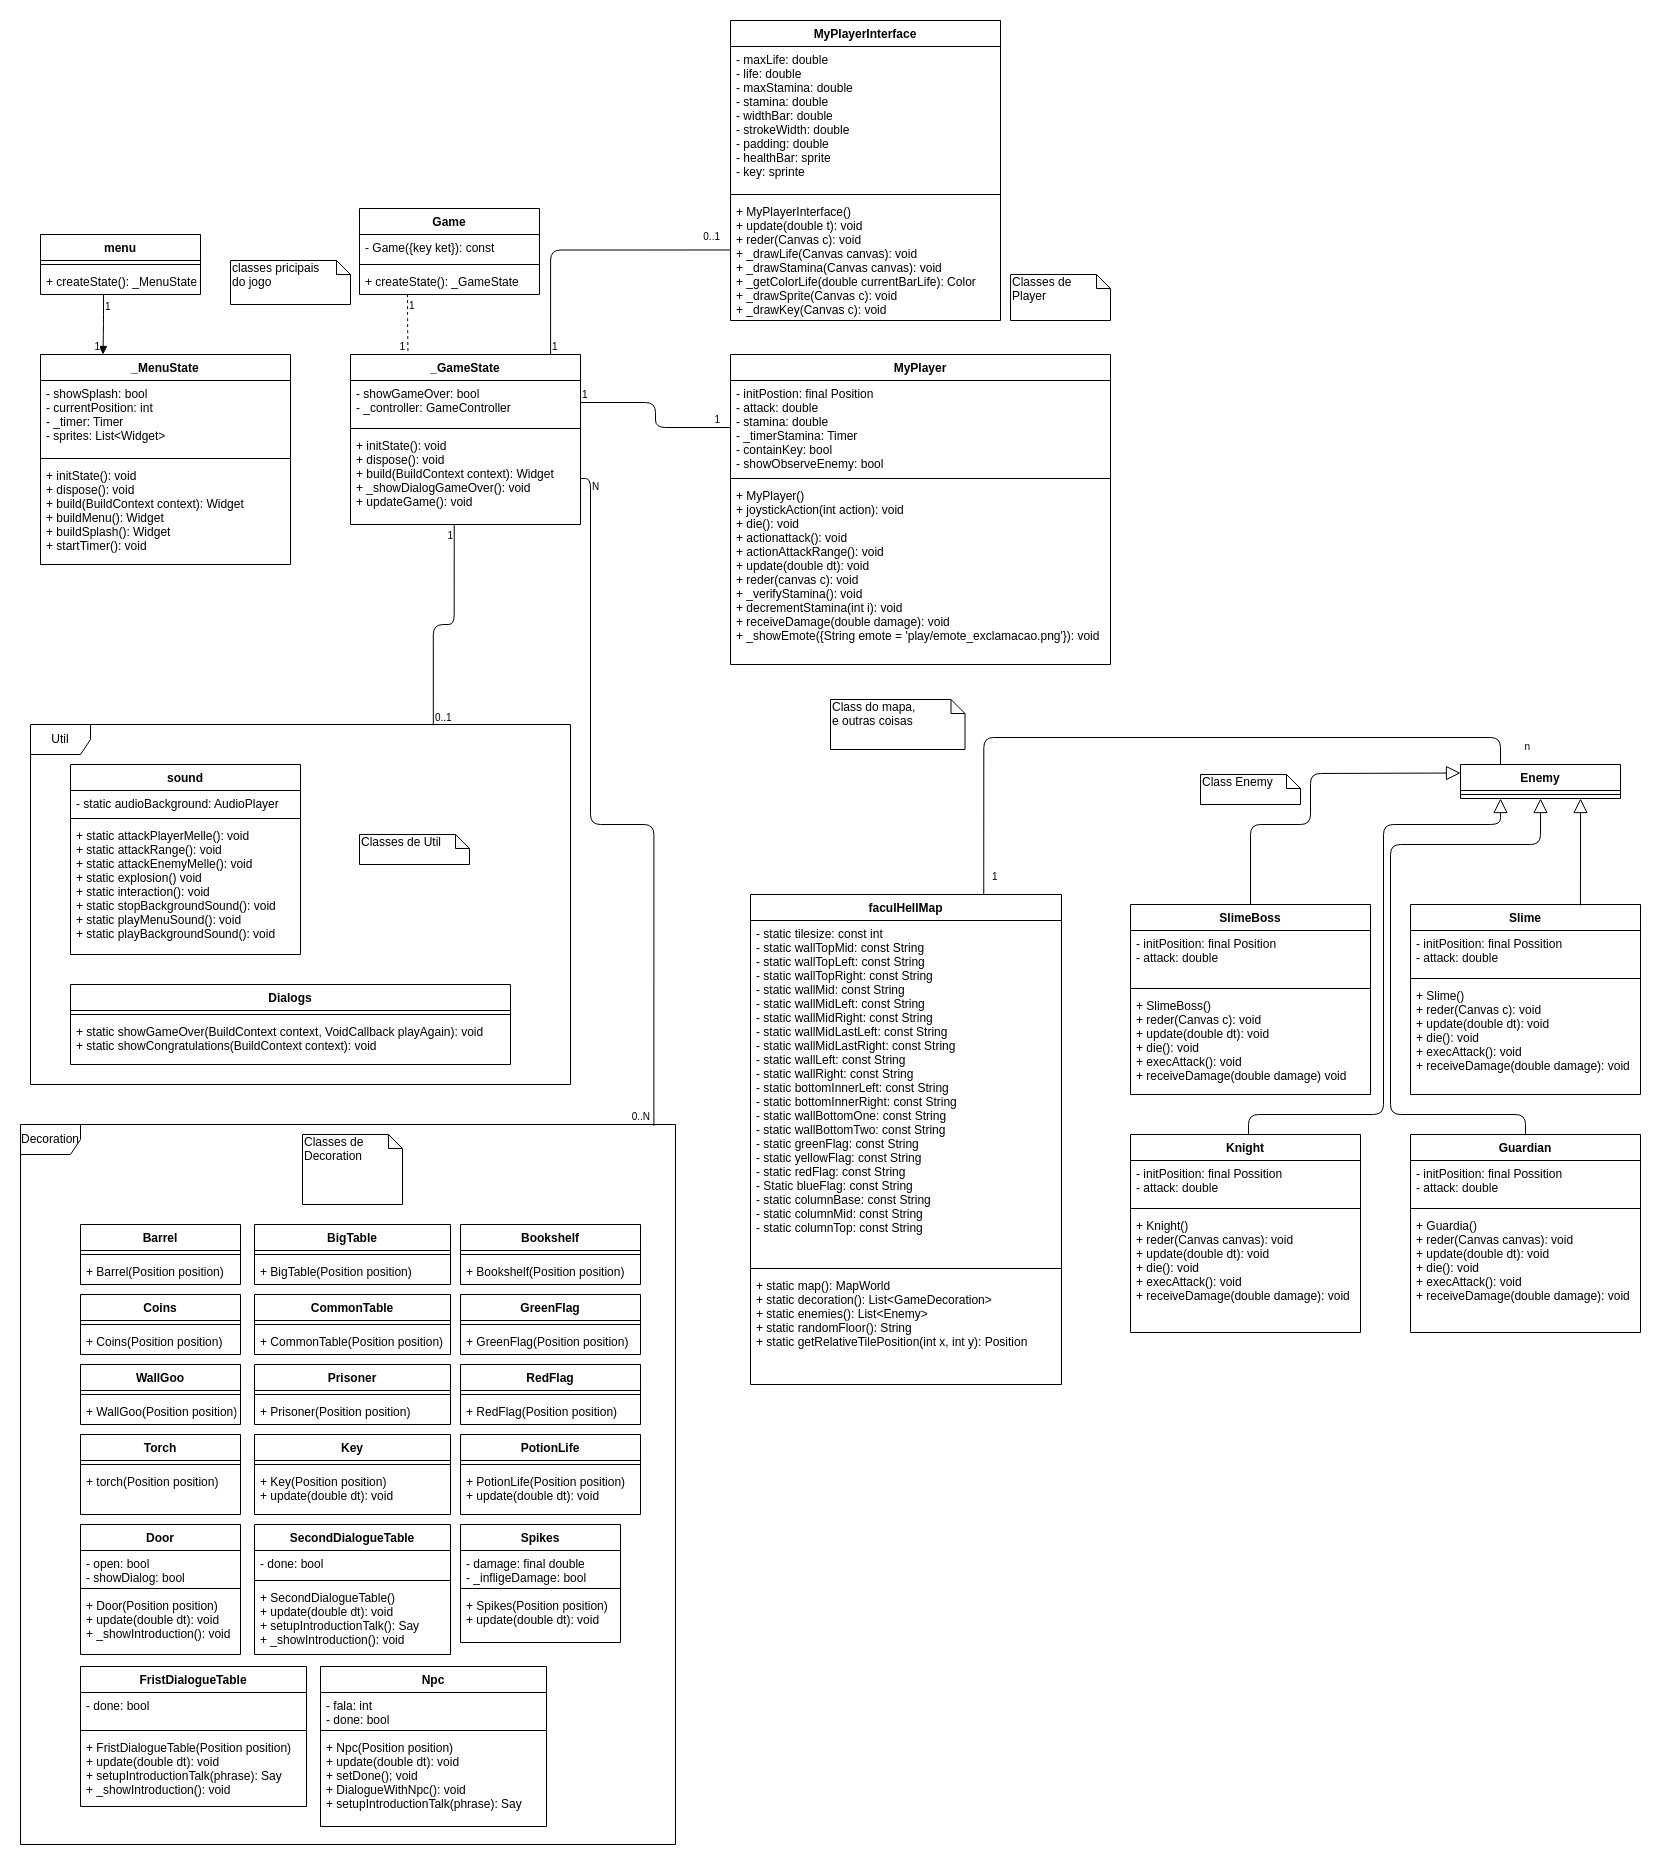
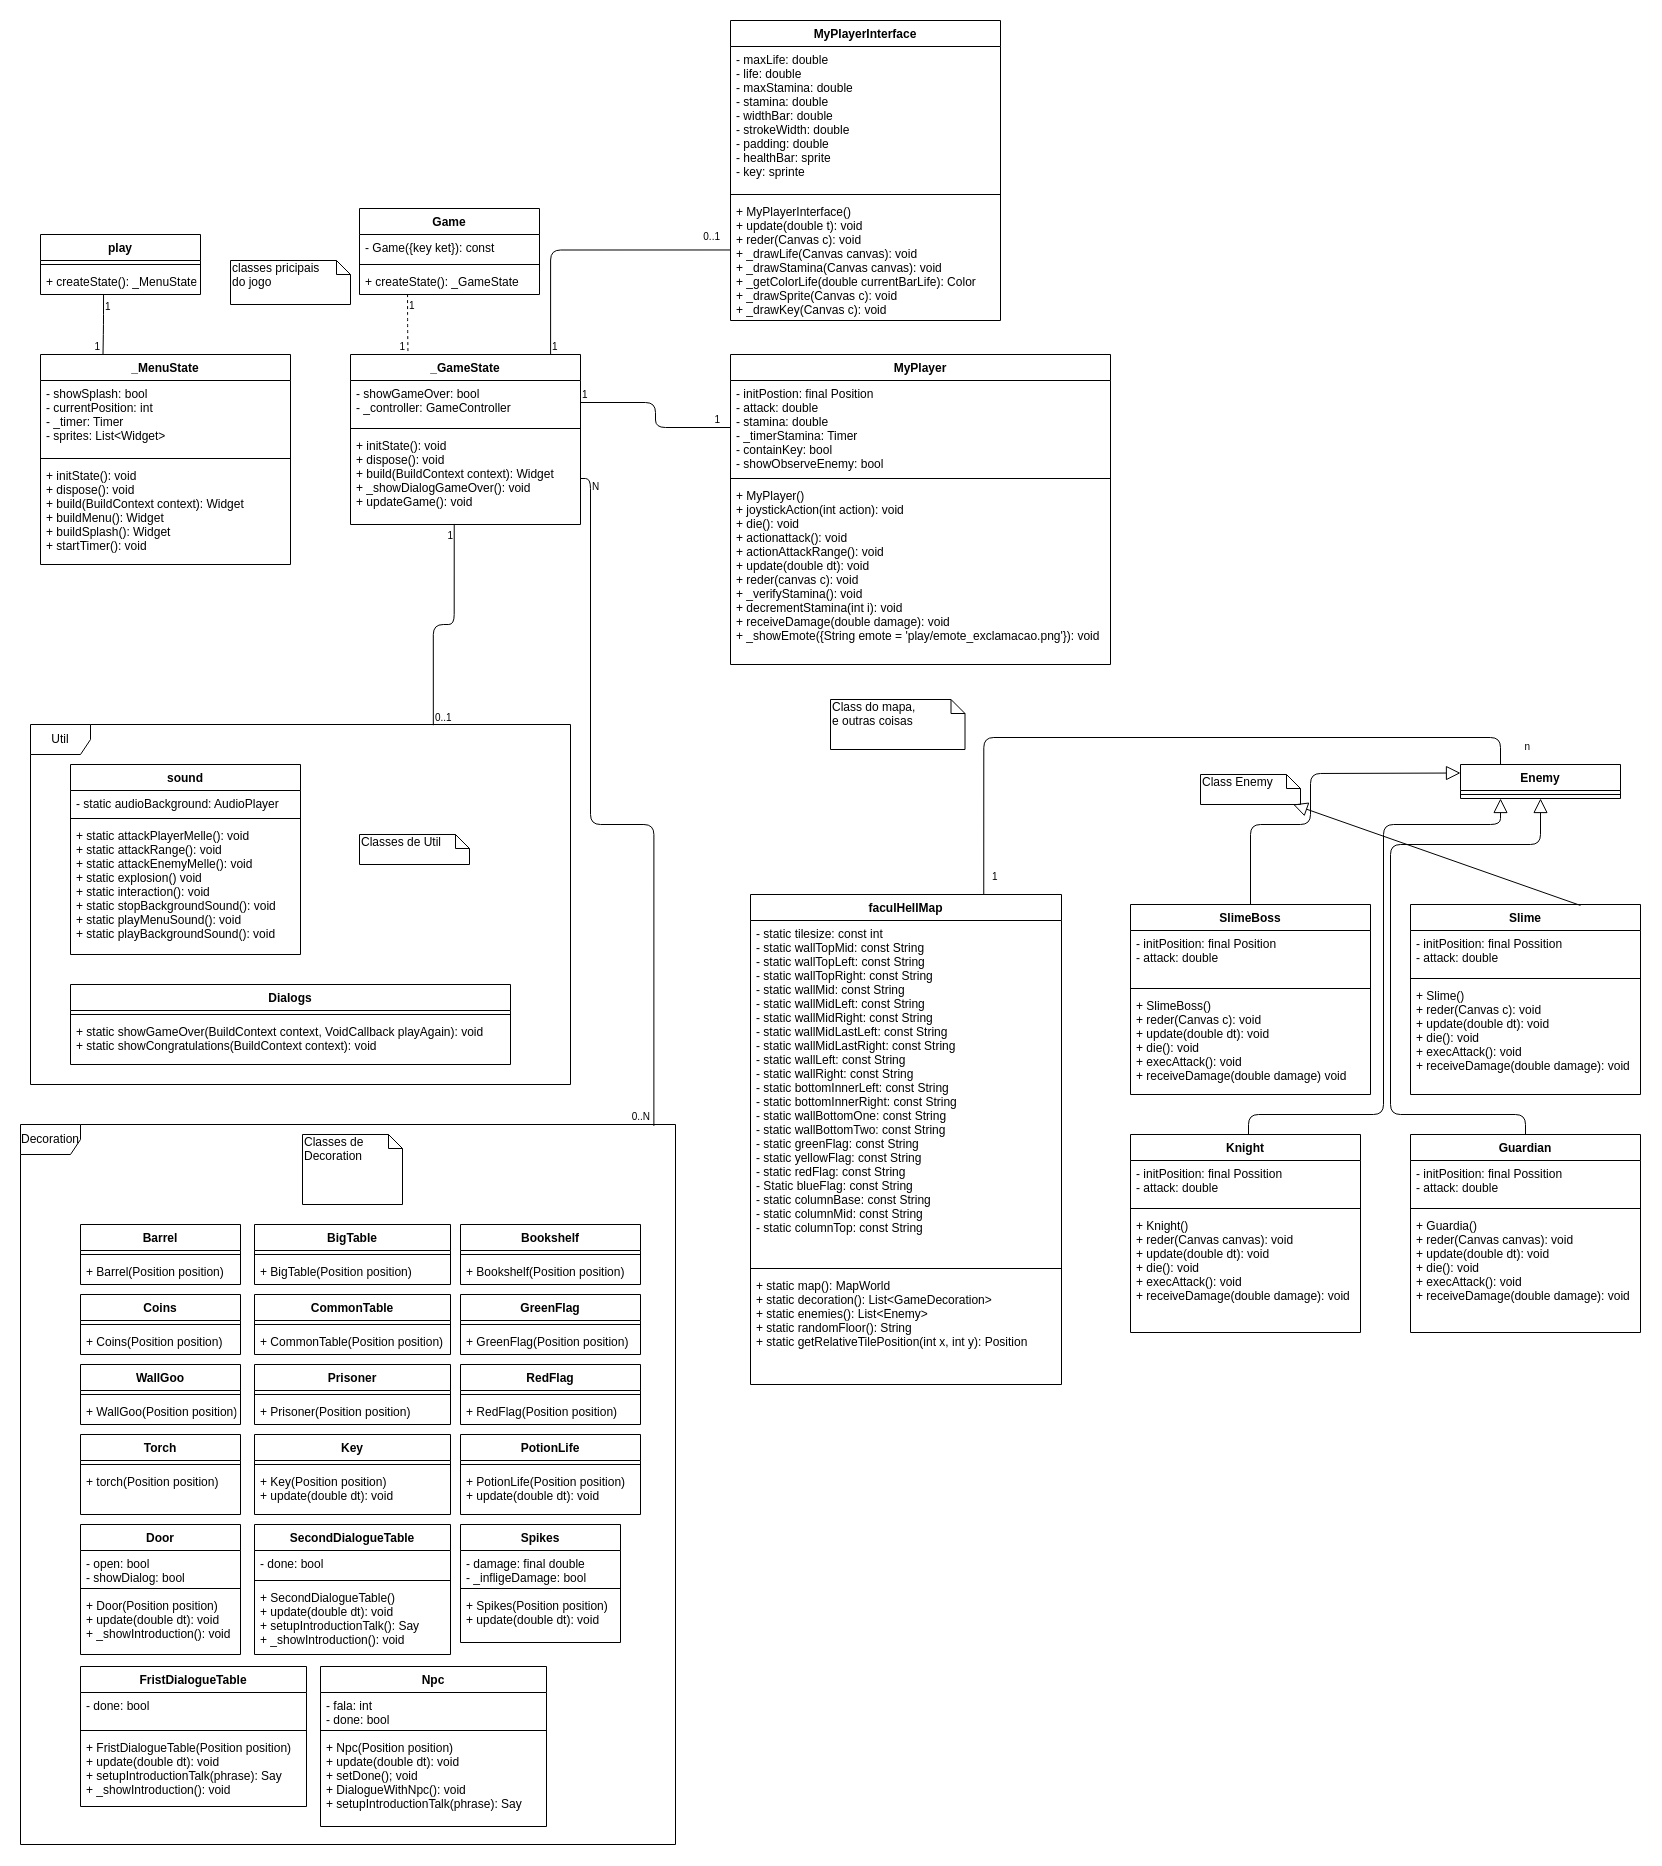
(120, 248) -> (120, 248)
(1061, 298) -> none
(103, 345) -> (103, 348)
(1580, 859) -> (1495, 876)
